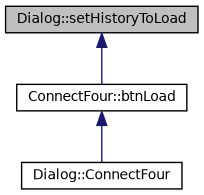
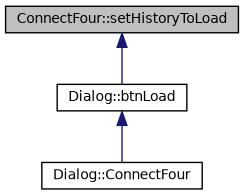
(102, 20) -> (122, 20)
(102, 98) -> (122, 98)
